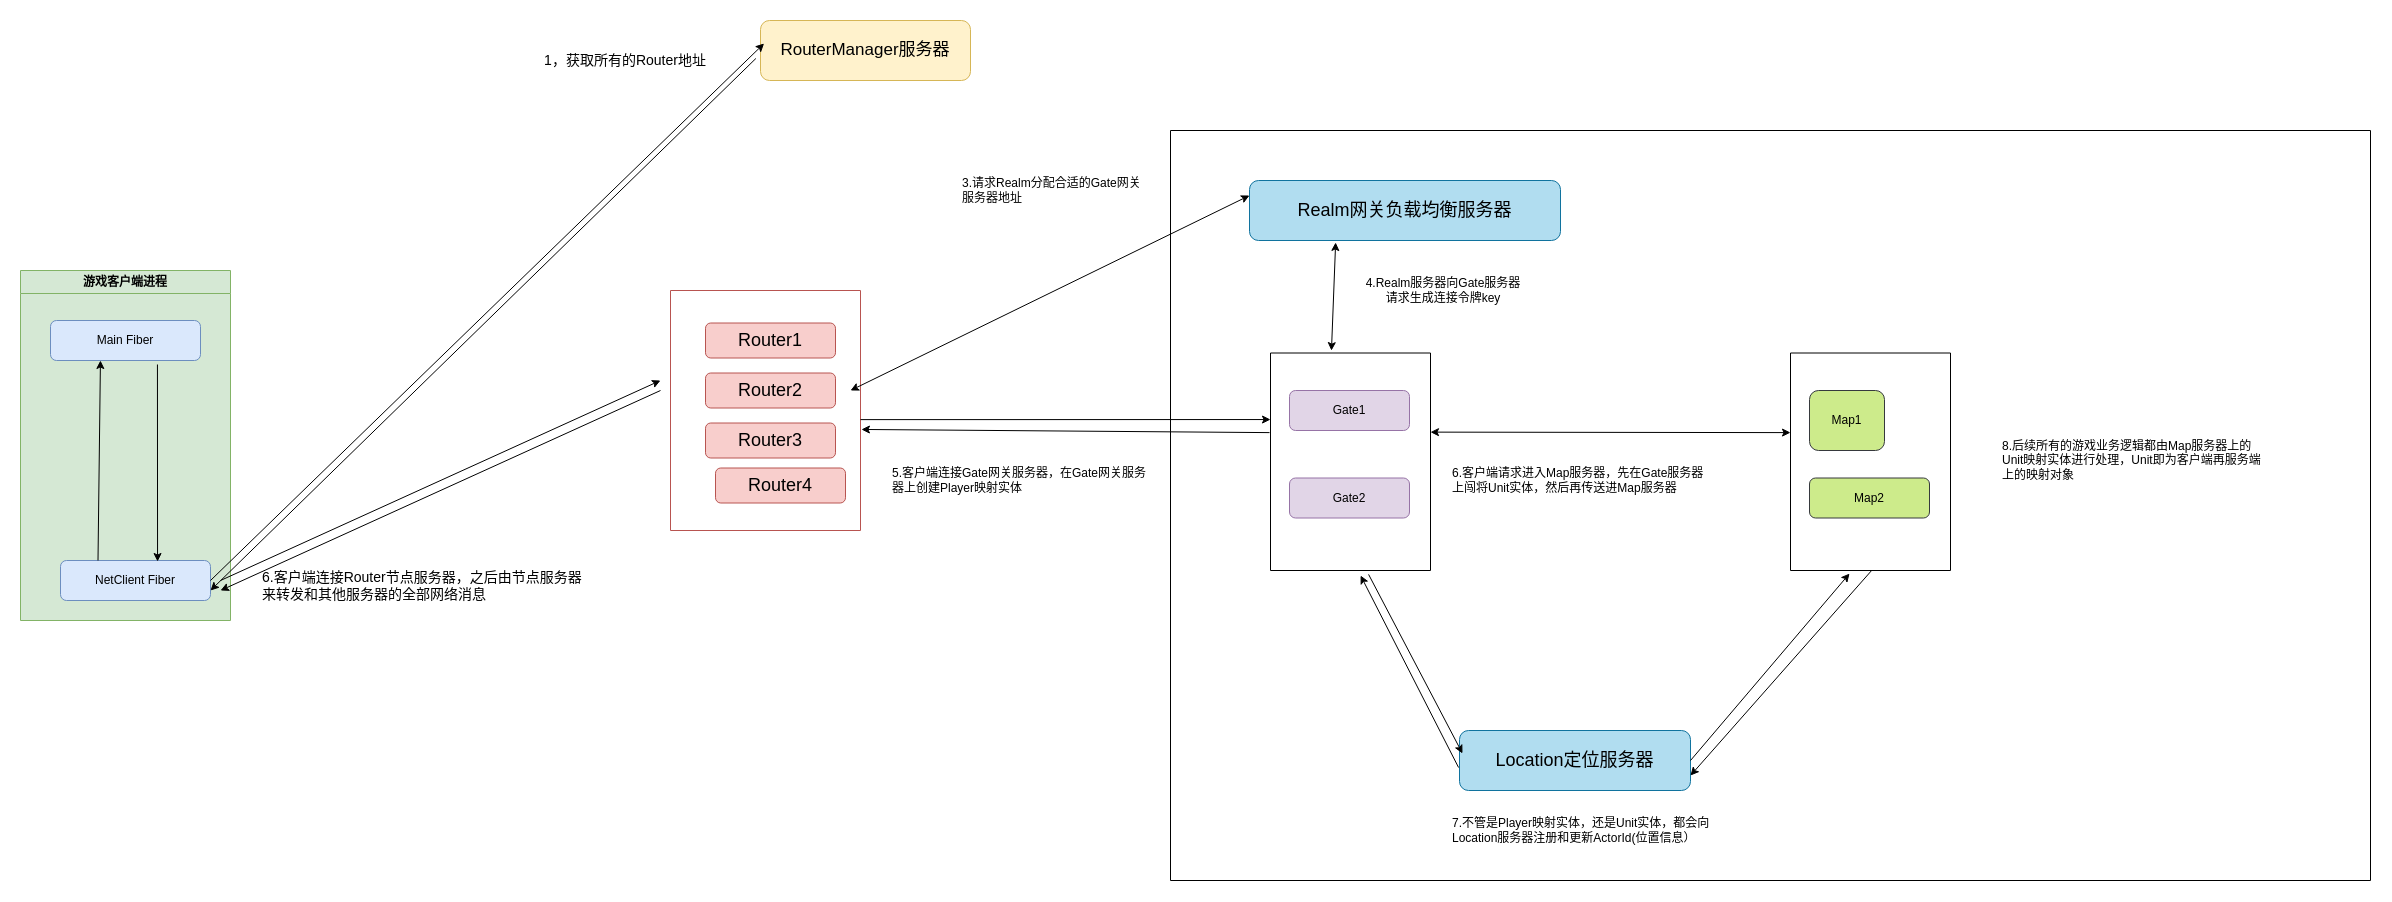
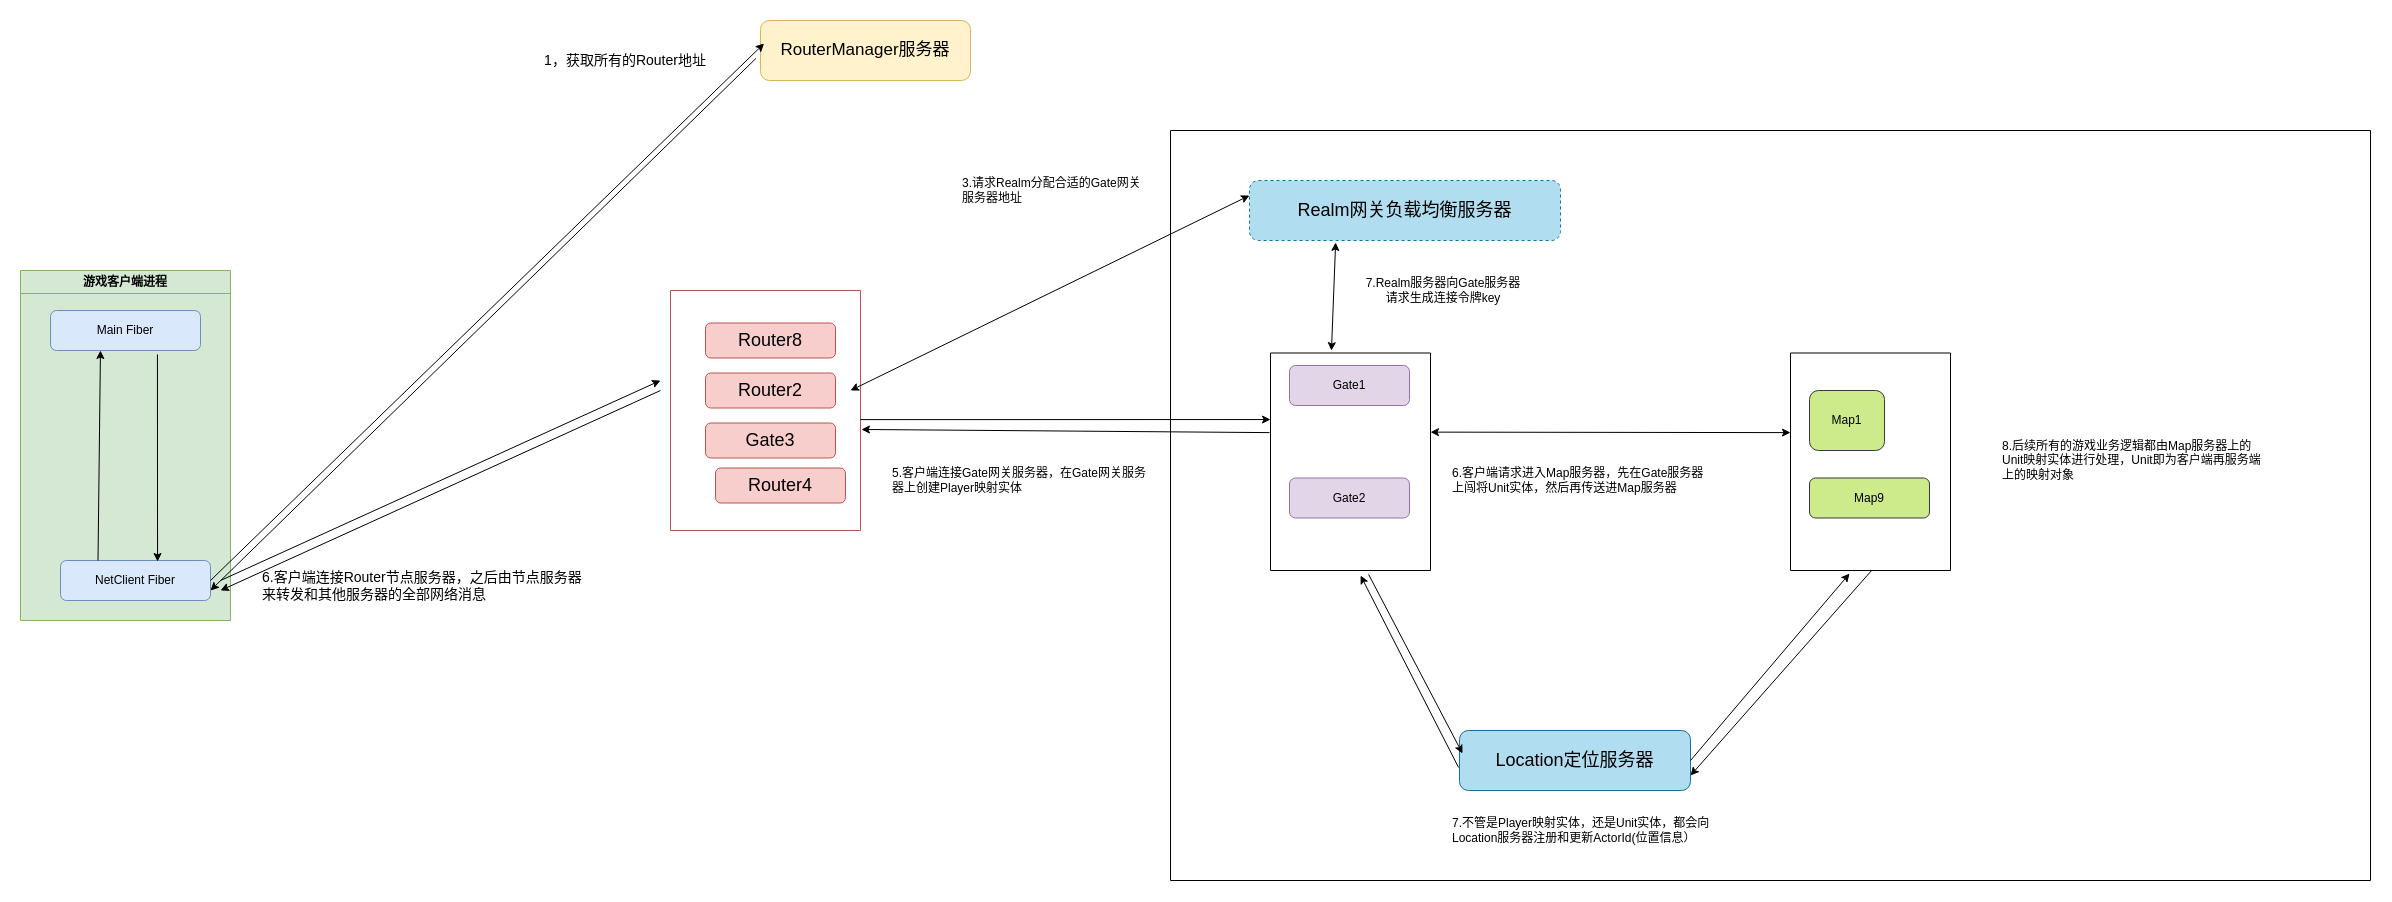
(1405, 211) -> (1405, 211)
(1444, 291) -> (1444, 291)
(126, 341) -> (126, 331)
(771, 341) -> (771, 341)
(1350, 411) -> (1350, 386)
(771, 441) -> (771, 441)
(1870, 499) -> (1870, 499)
